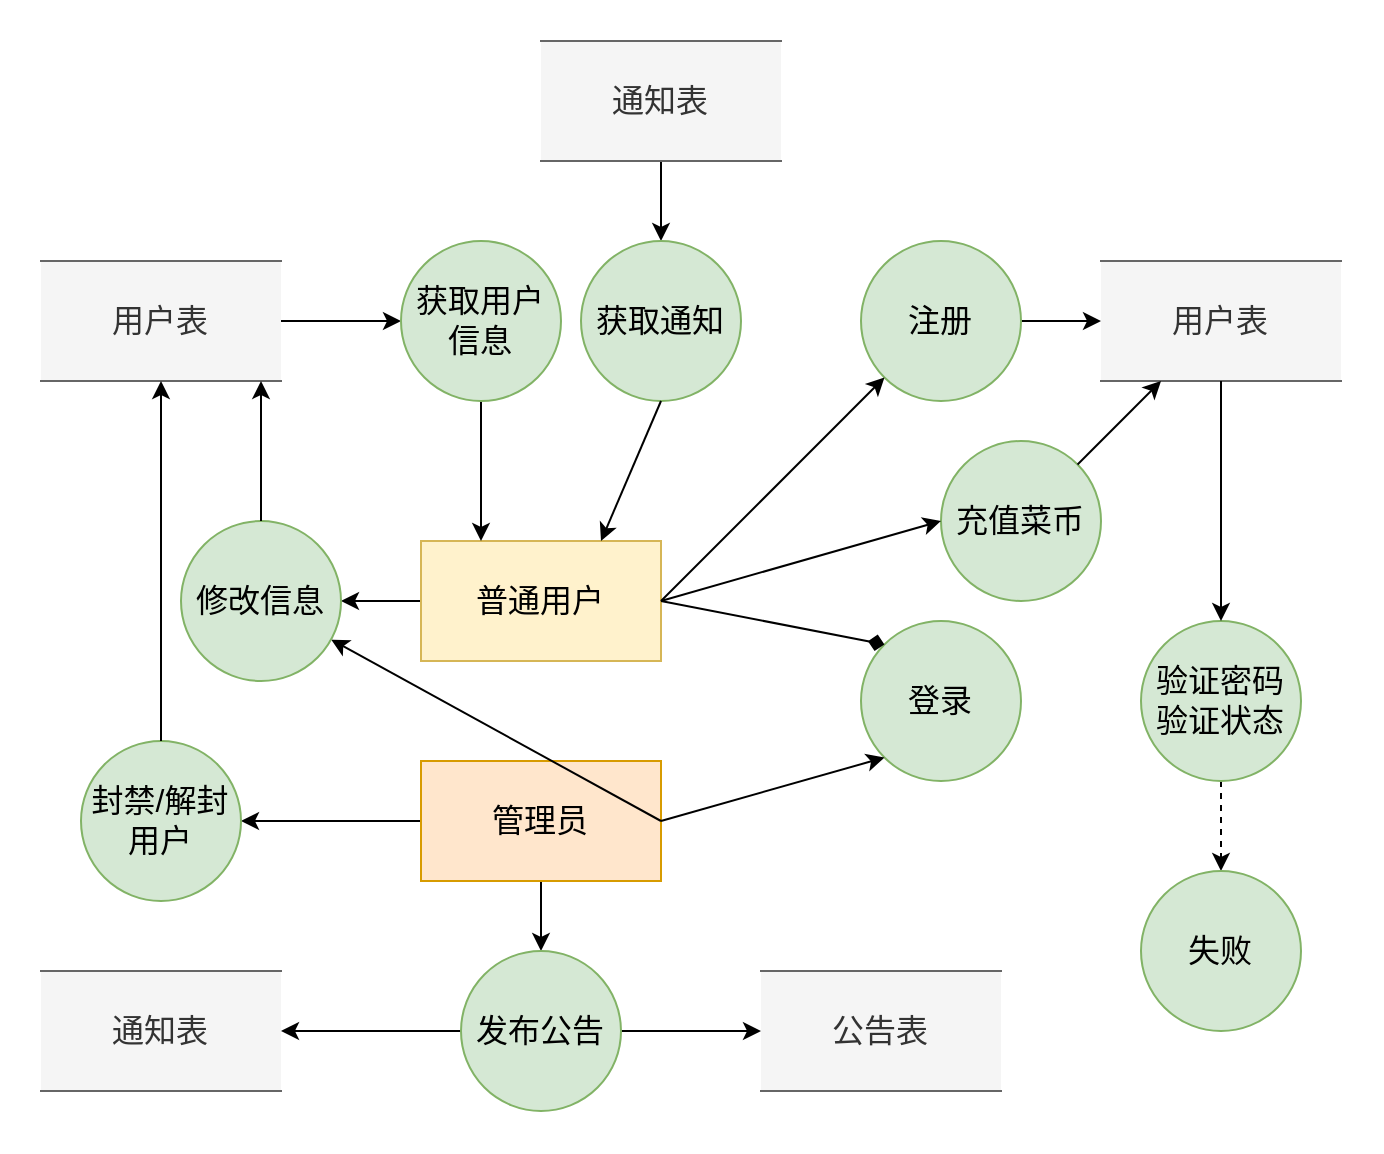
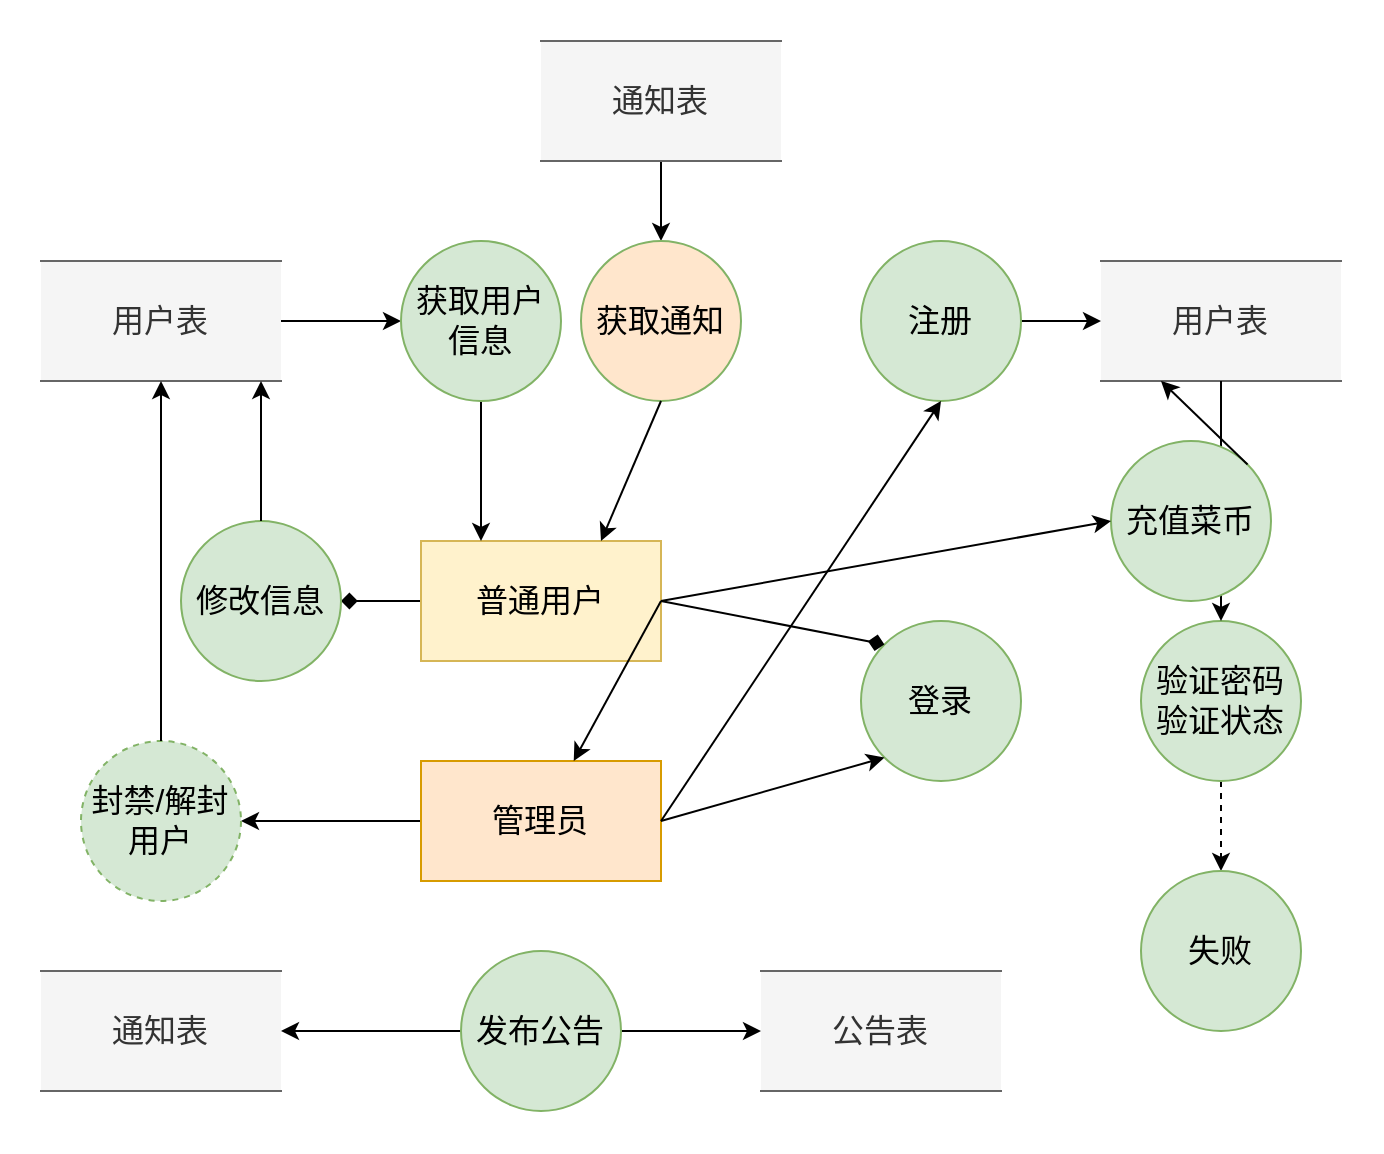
(661, 321) -> (661, 321)
(770, 492) -> (620, 676)
(1021, 521) -> (1191, 521)
(356, 601) -> (357, 601)
(501, 733) -> (744, 696)
(161, 821) -> (161, 821)
(541, 919) -> none
